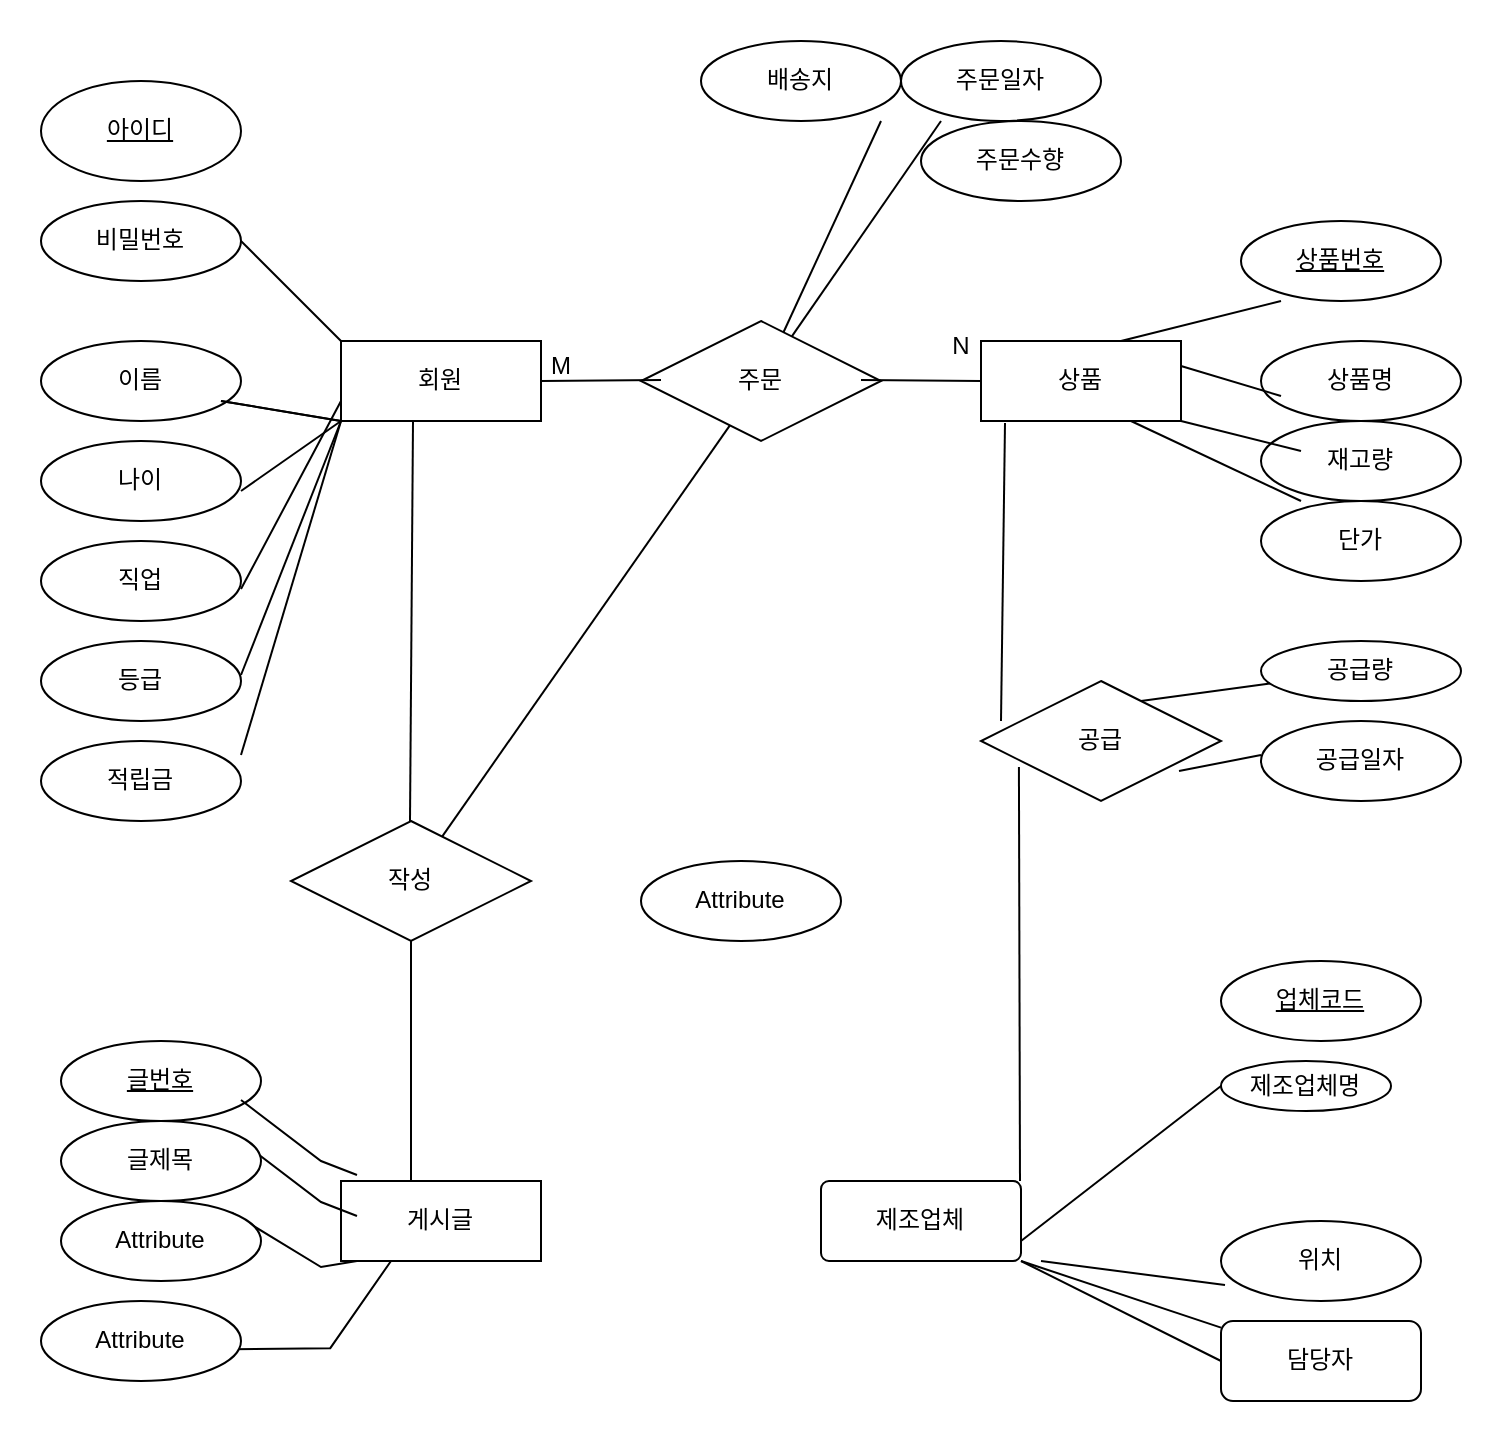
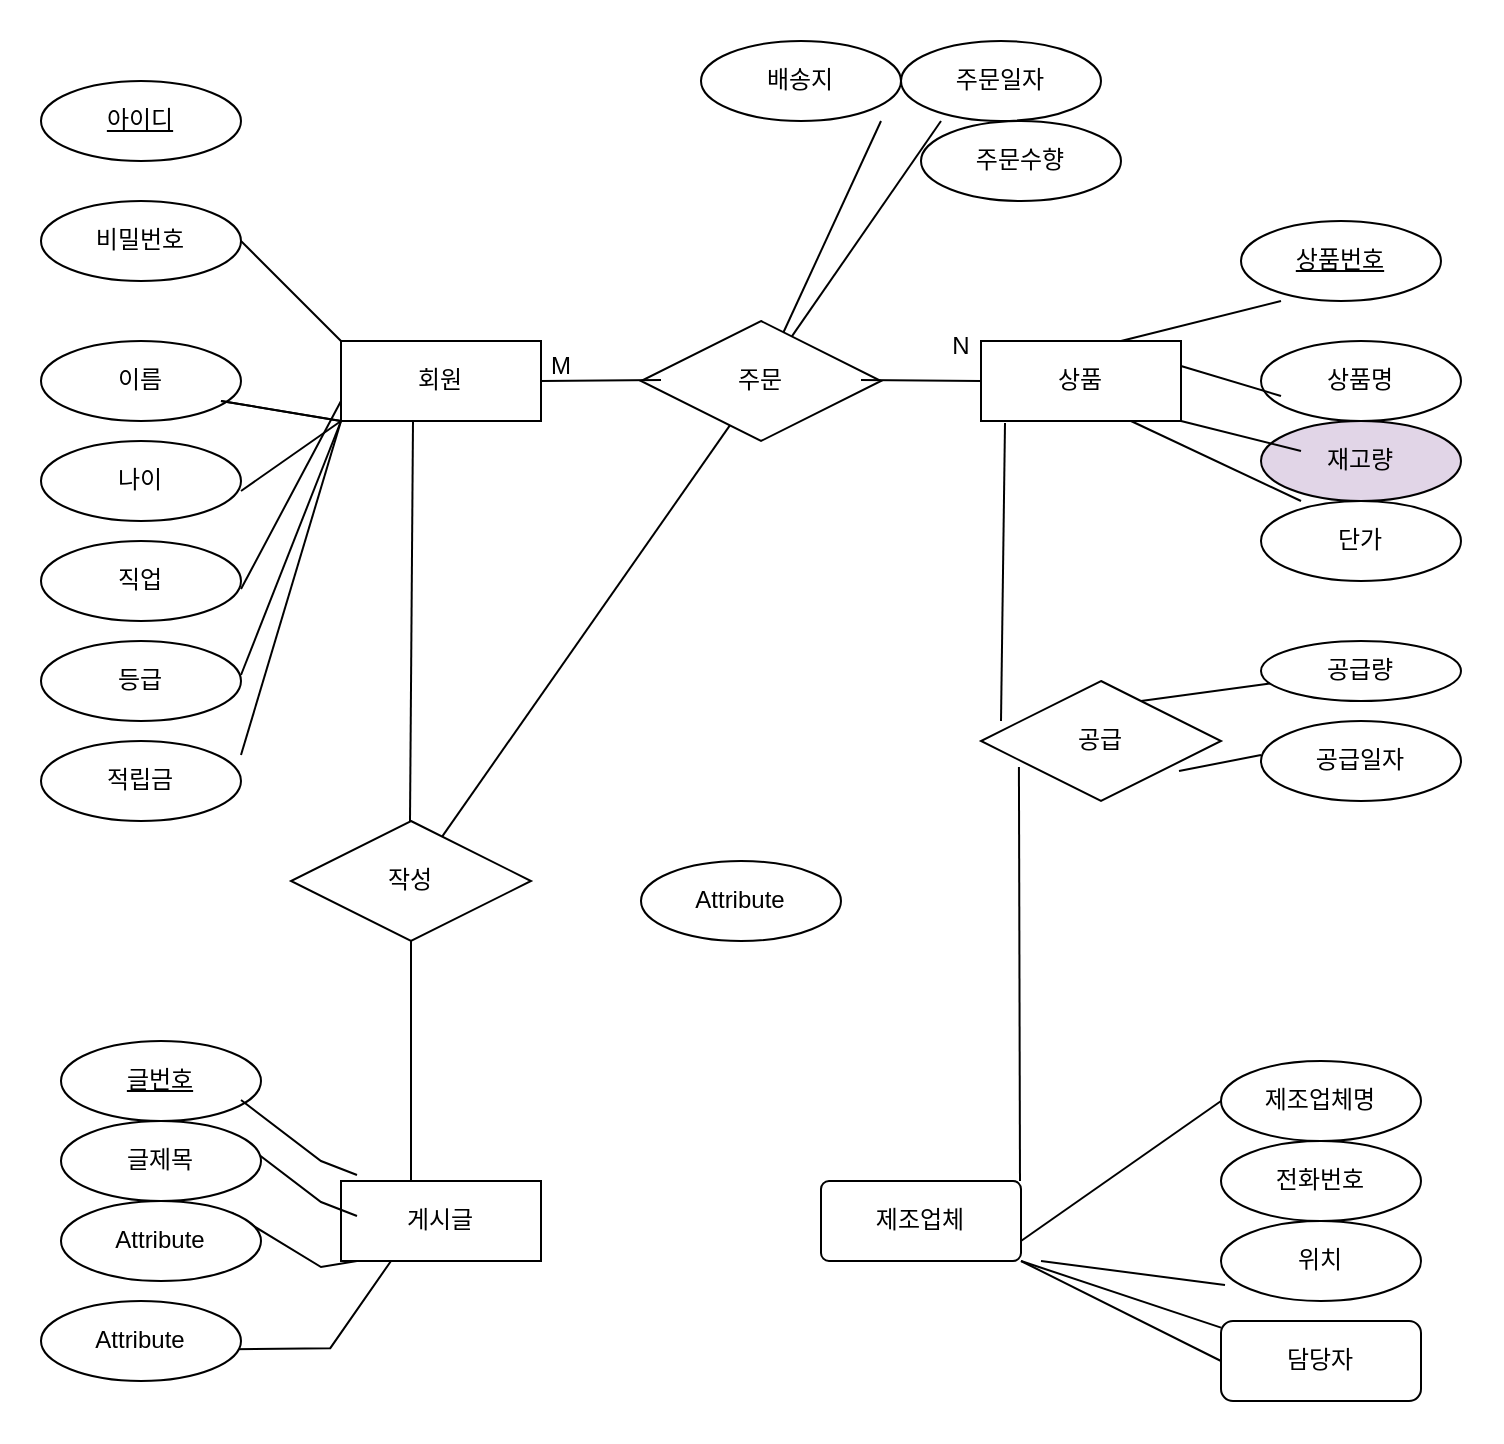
(141, 131) -> (141, 121)
(1361, 461) -> (1361, 461)
(1321, 1001) -> none
(1306, 1086) -> (1321, 1101)
none -> (1321, 1181)
